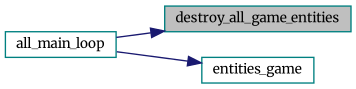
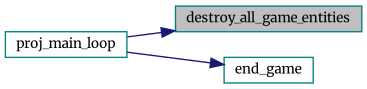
(61, 45) -> (66, 45)
(258, 70) -> (269, 70)
